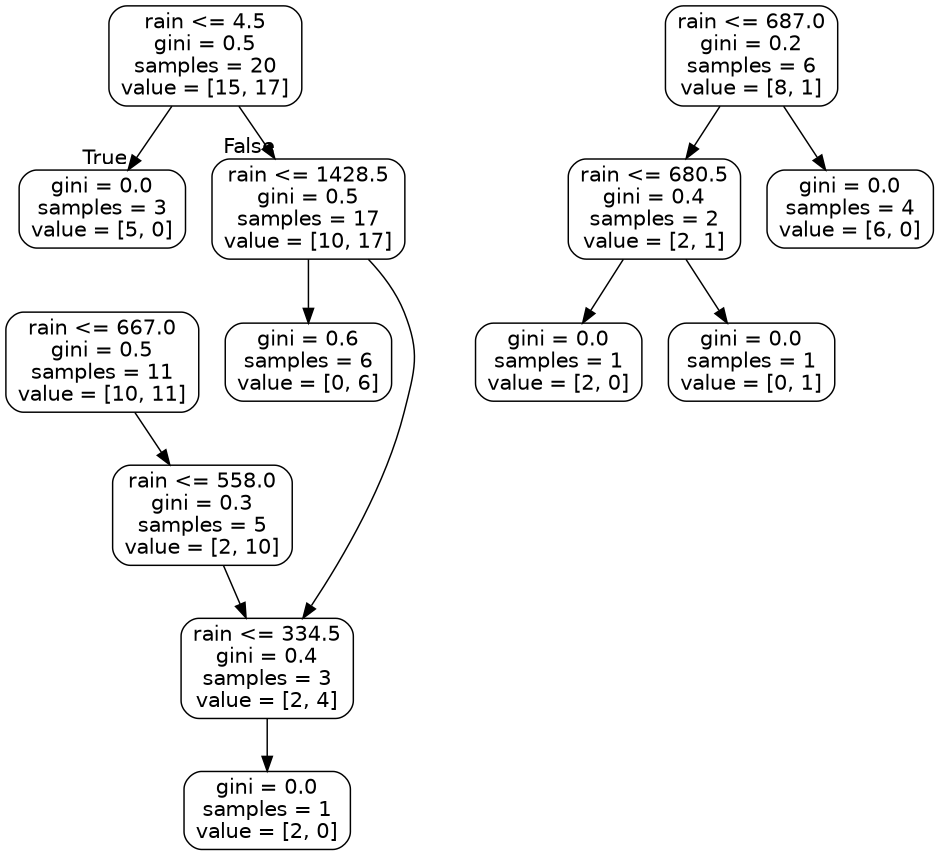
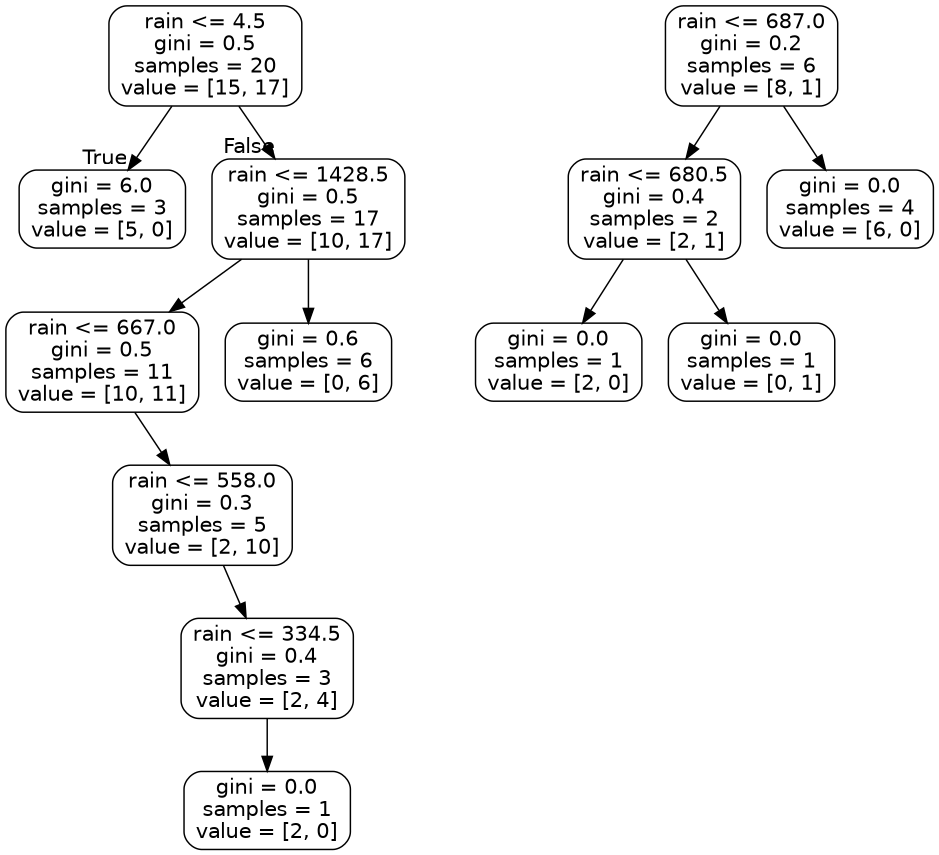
(102, 209) -> (102, 209)
(397, 436) -> (212, 281)
